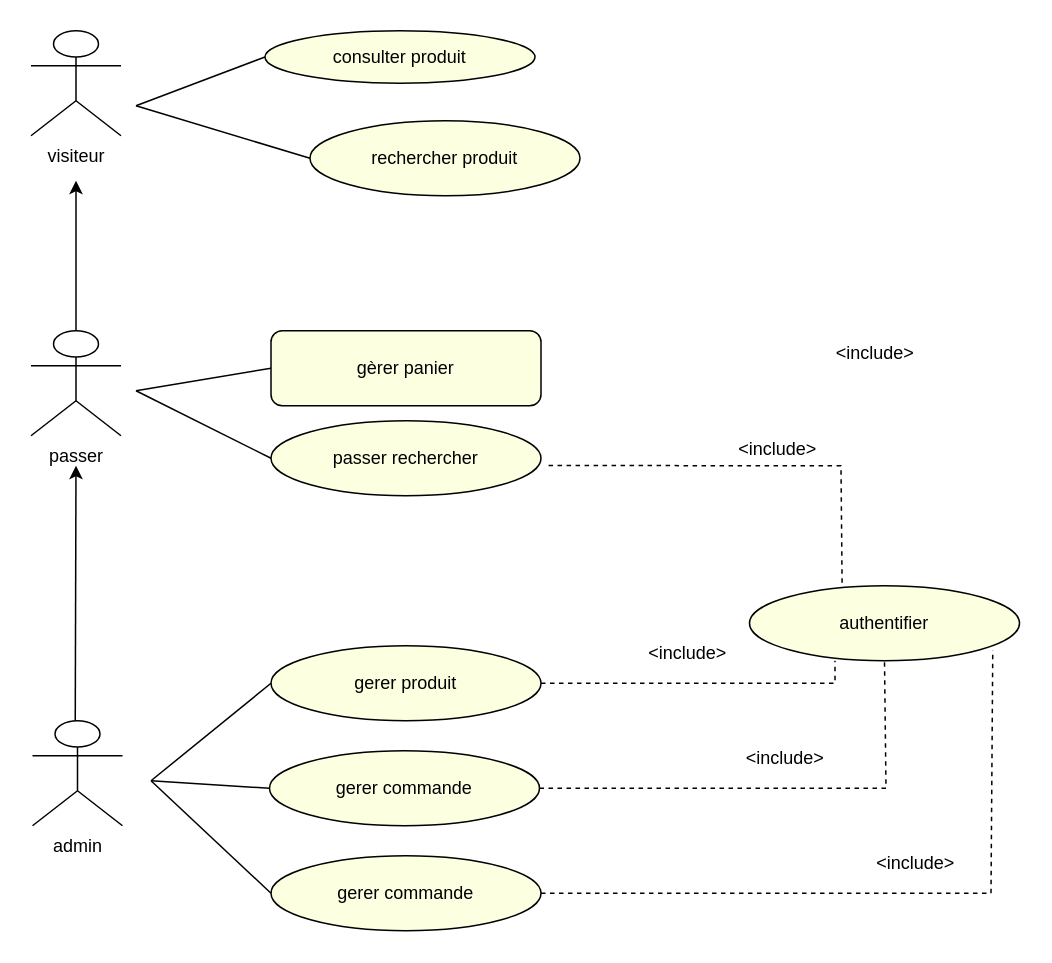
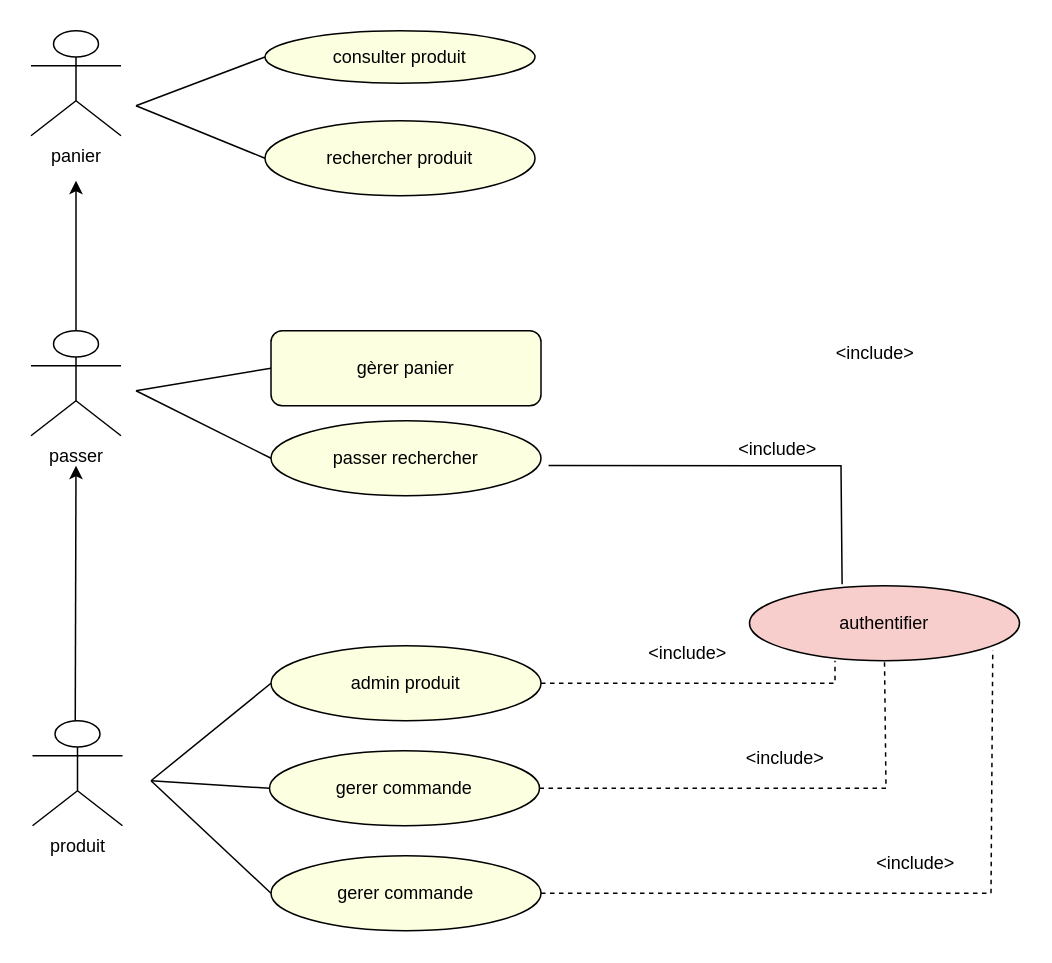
(77, 157) -> (77, 157)
(445, 158) -> (400, 158)
(755, 466) -> (755, 466)
(884, 623) -> (884, 623)
(406, 683) -> (406, 683)
(78, 847) -> (78, 847)
